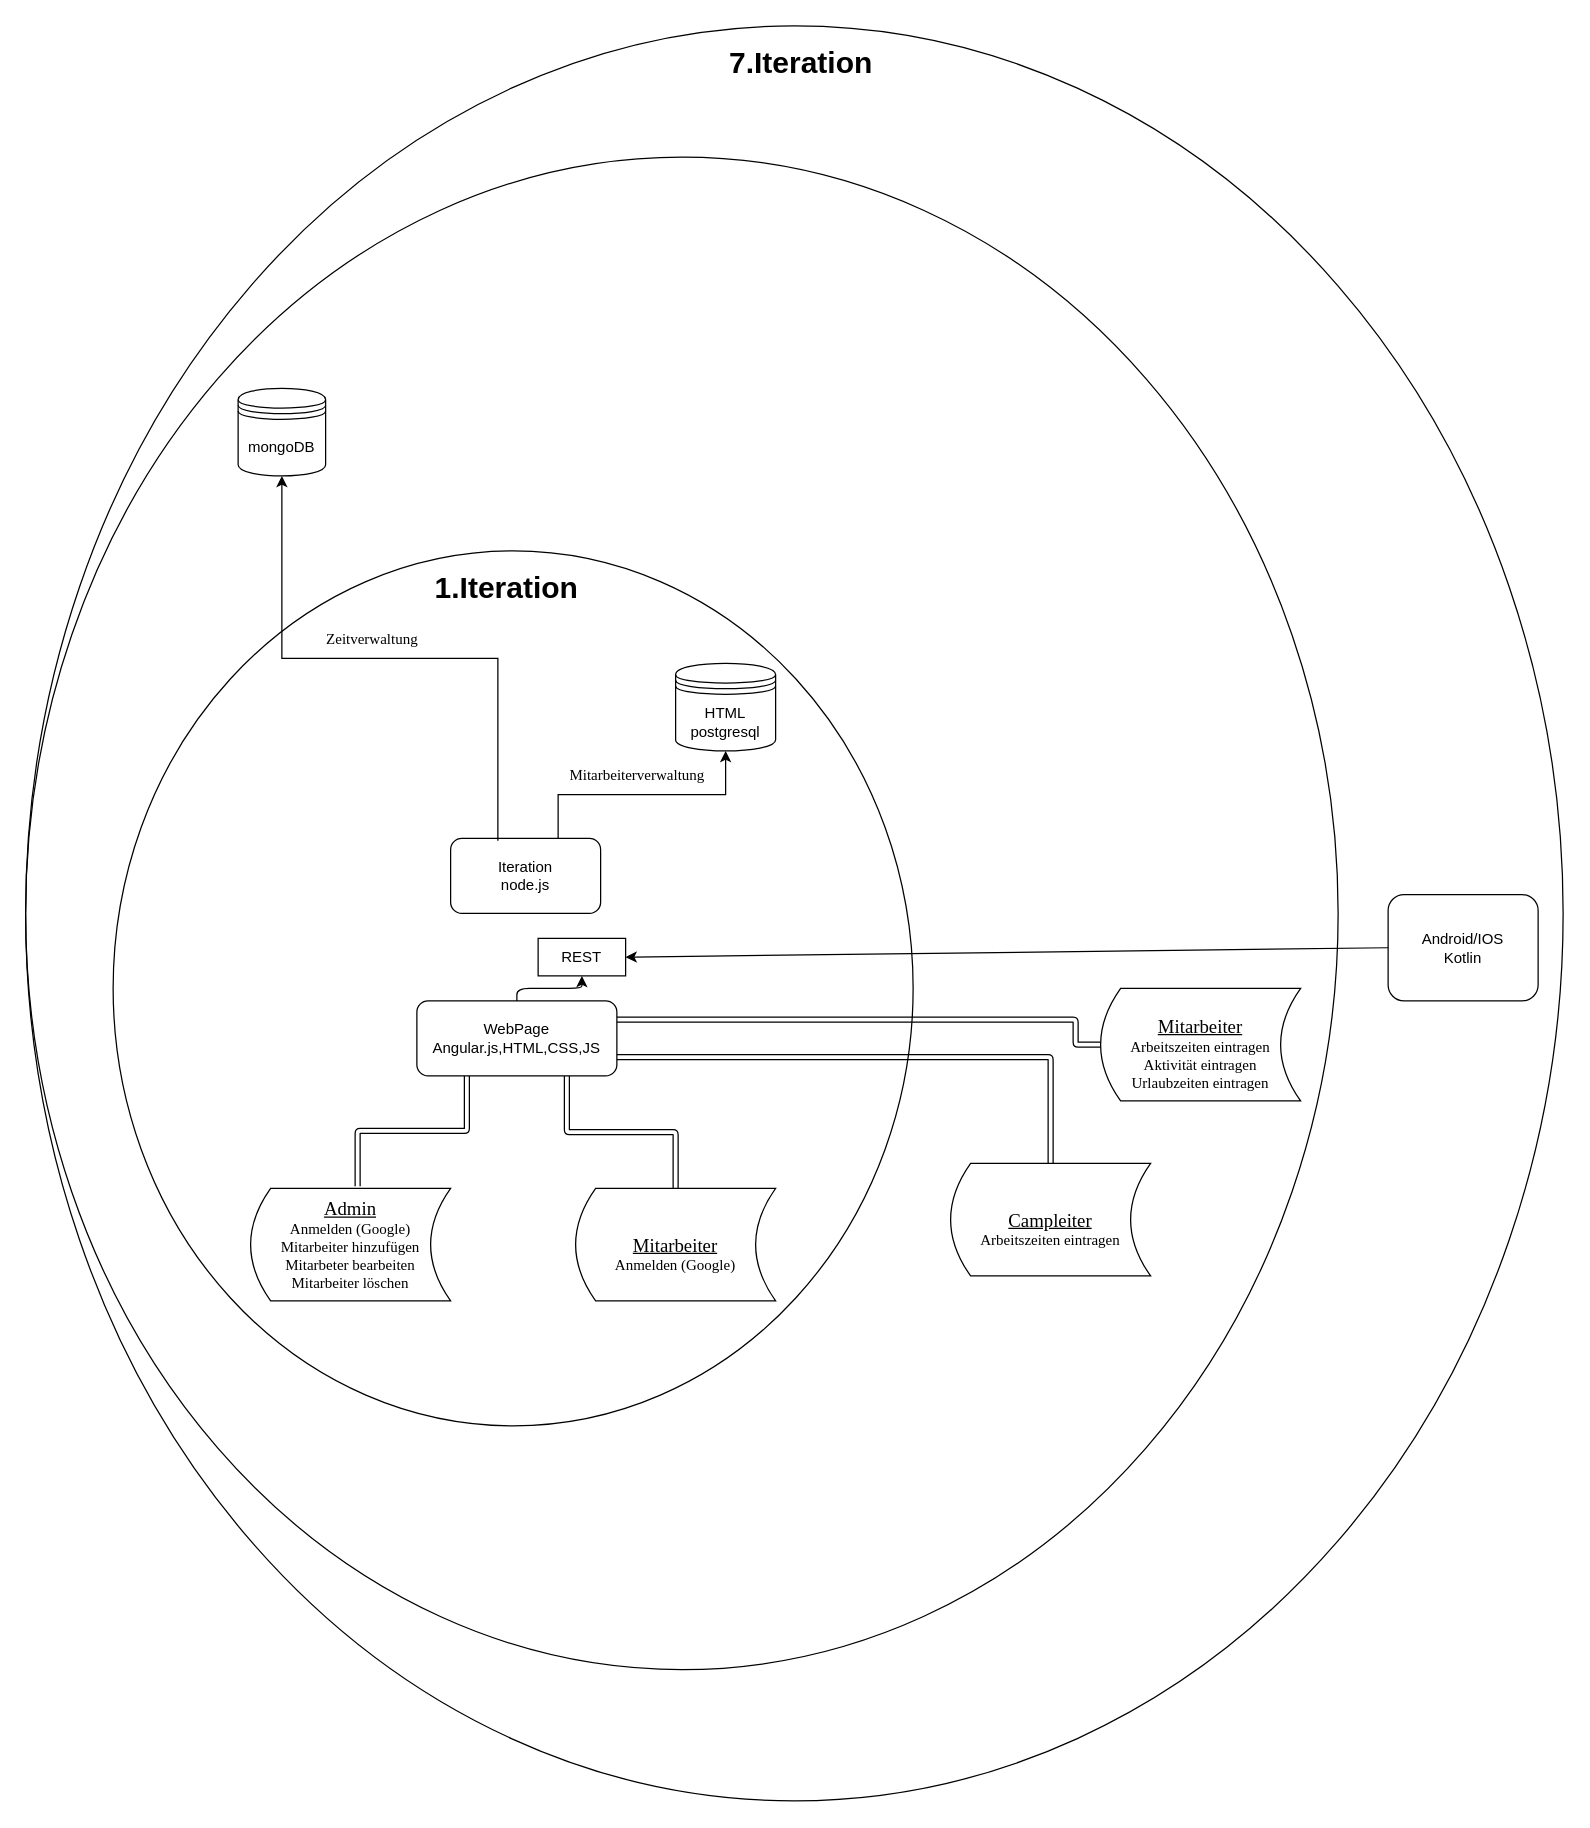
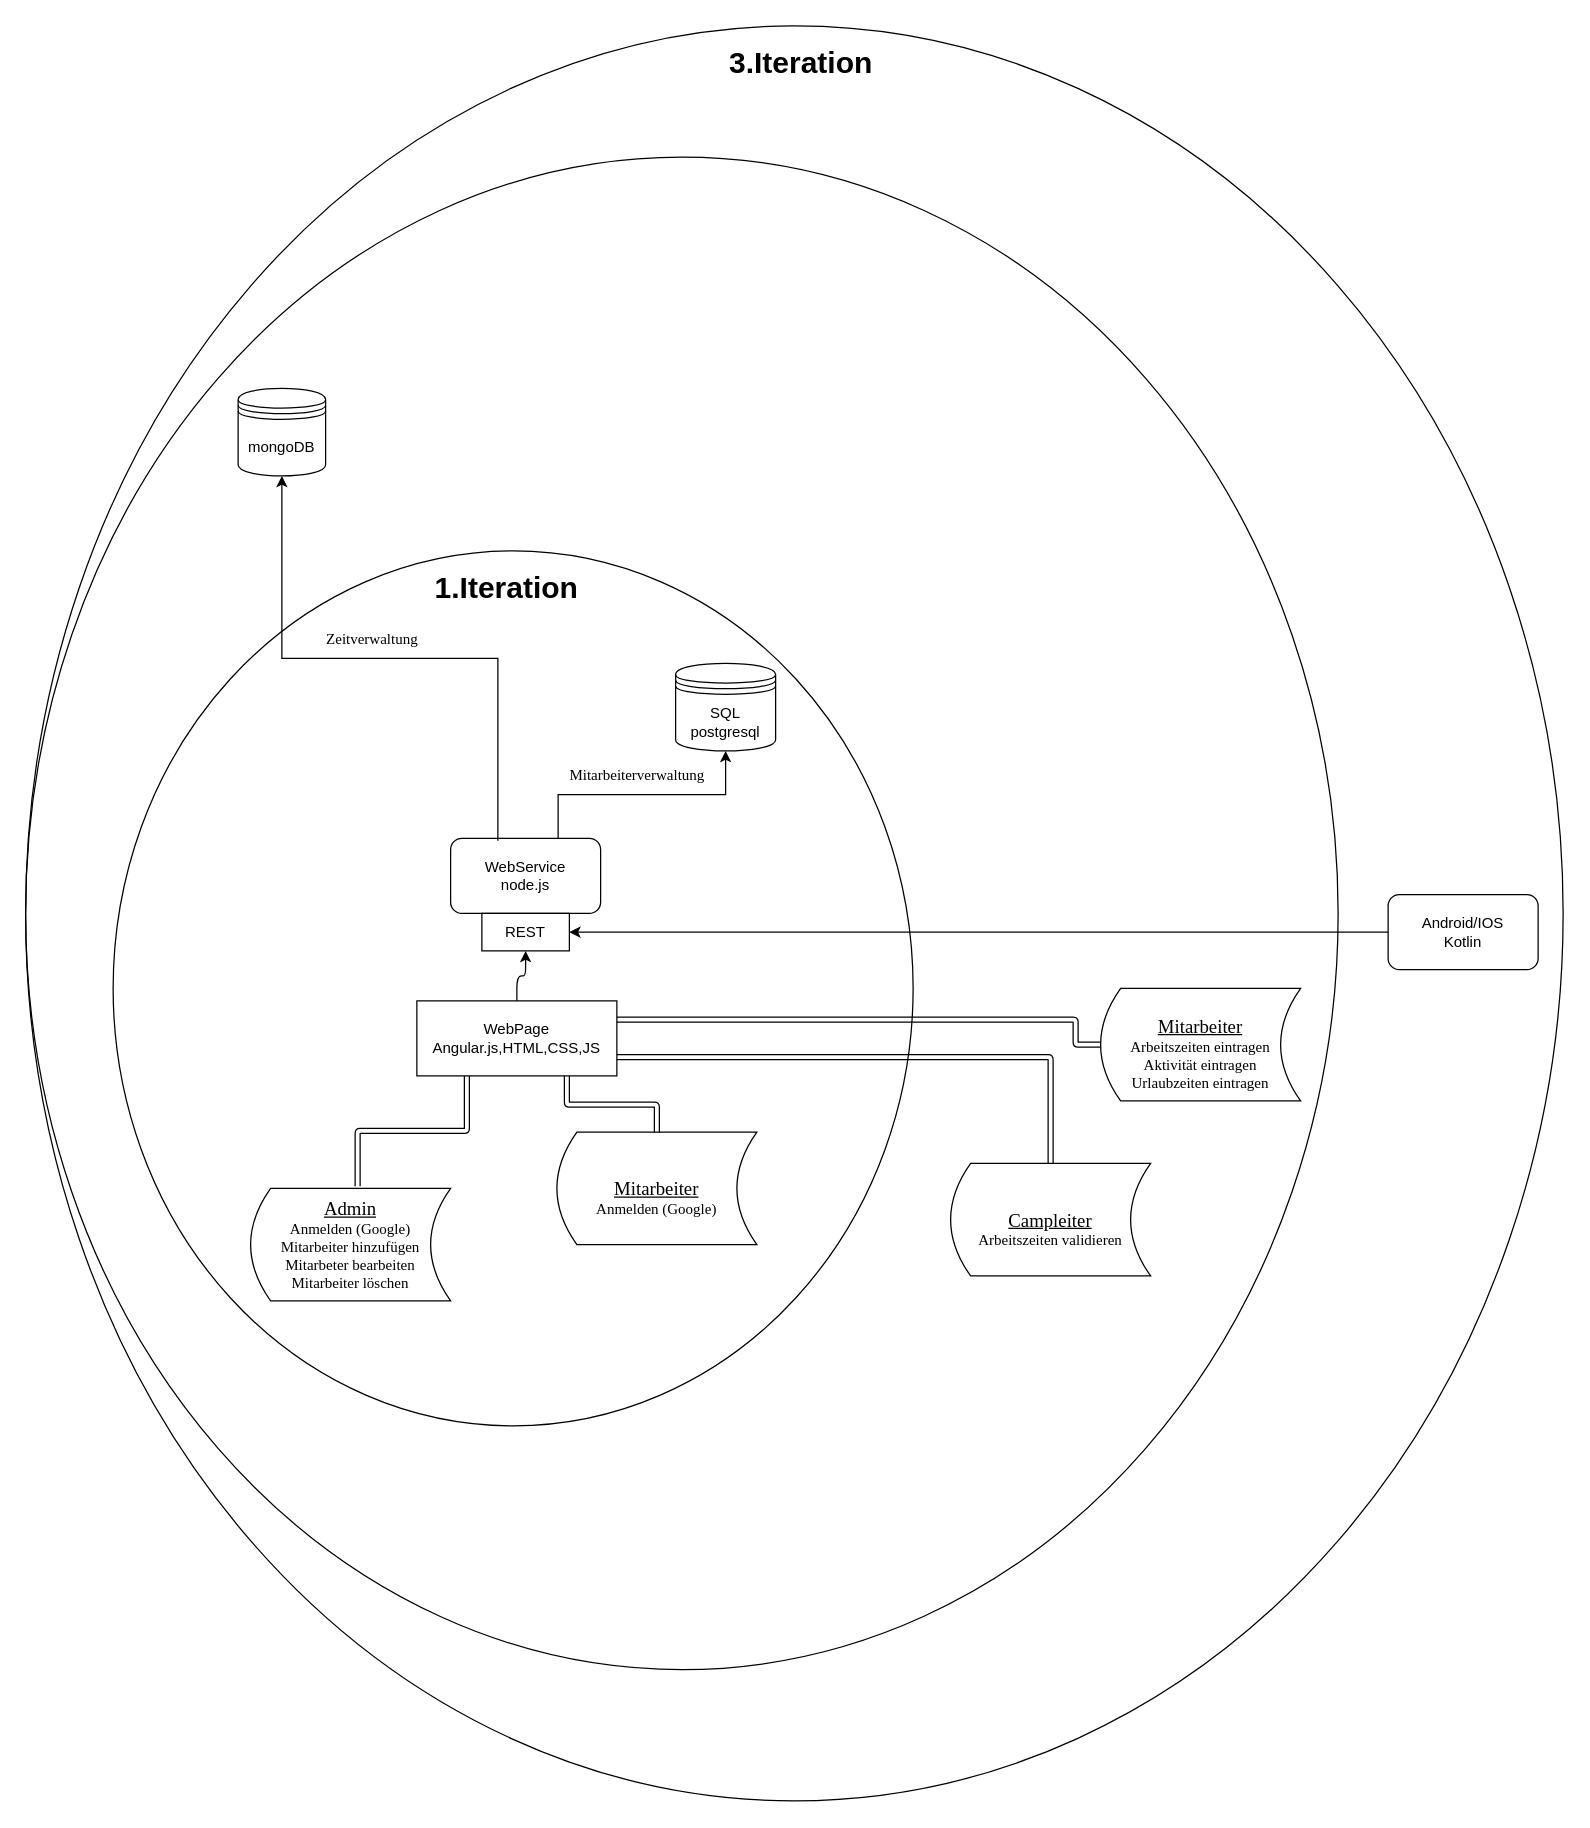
(801, 63) -> (801, 63)
(726, 722) -> (726, 722)
(526, 876) -> (526, 876)
(1463, 948) -> (1463, 932)
(582, 957) -> (526, 932)
(517, 1038) -> (517, 1038)
(1051, 1219) -> (1051, 1219)
(676, 1244) -> (657, 1188)
